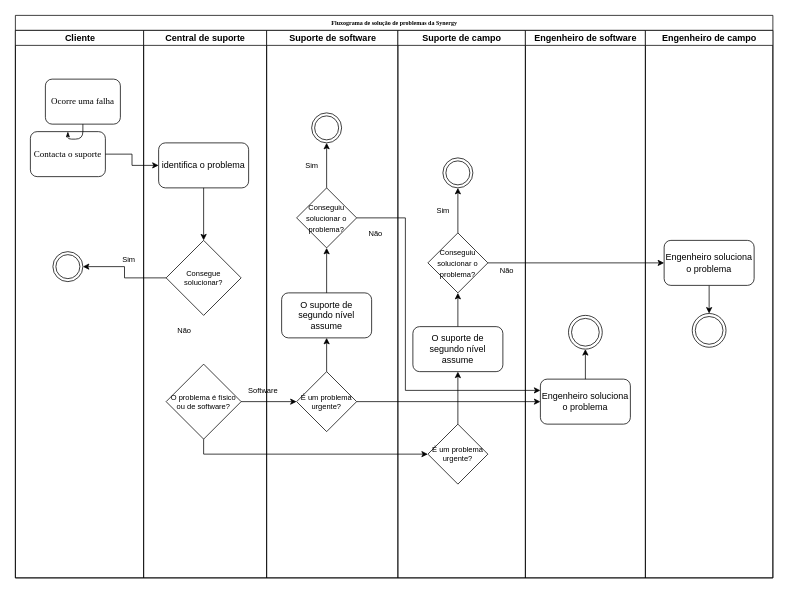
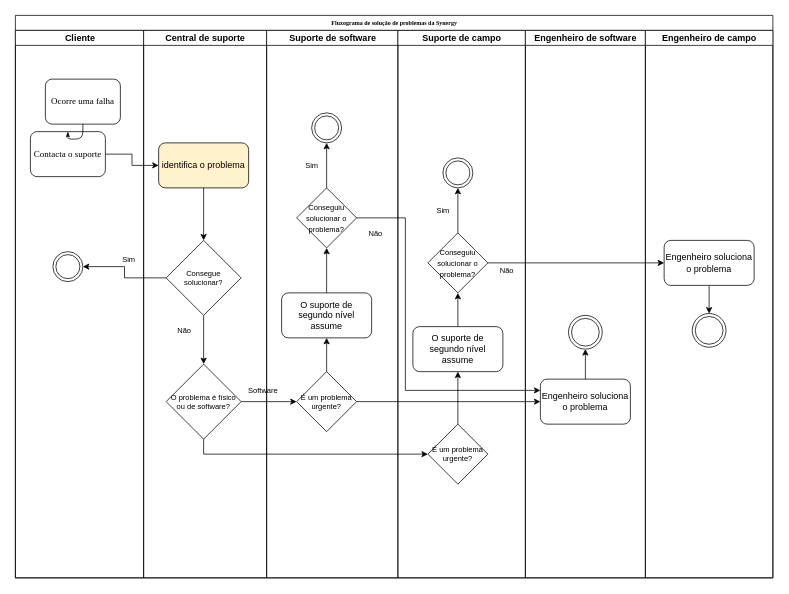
(204, 165) -> (204, 165)
none -> (204, 337)
